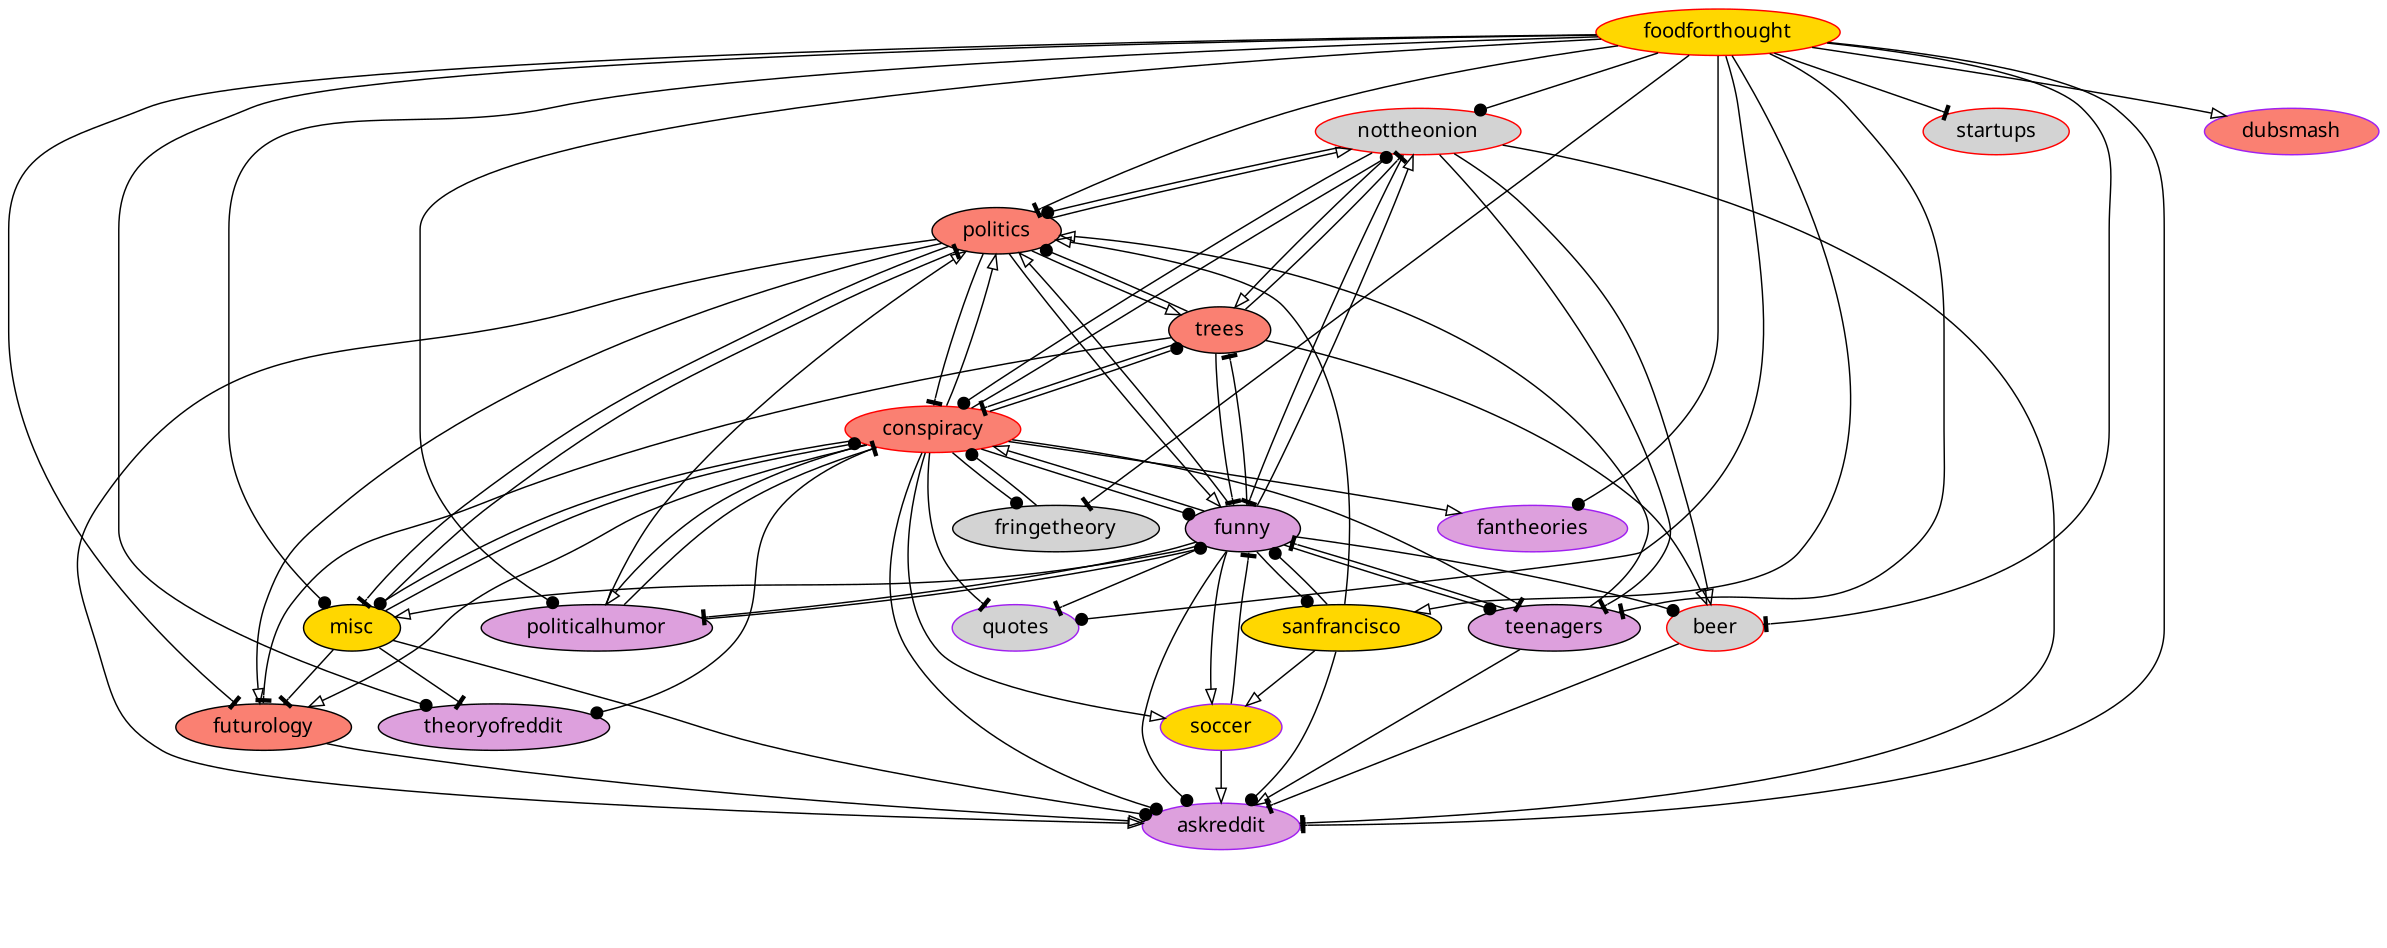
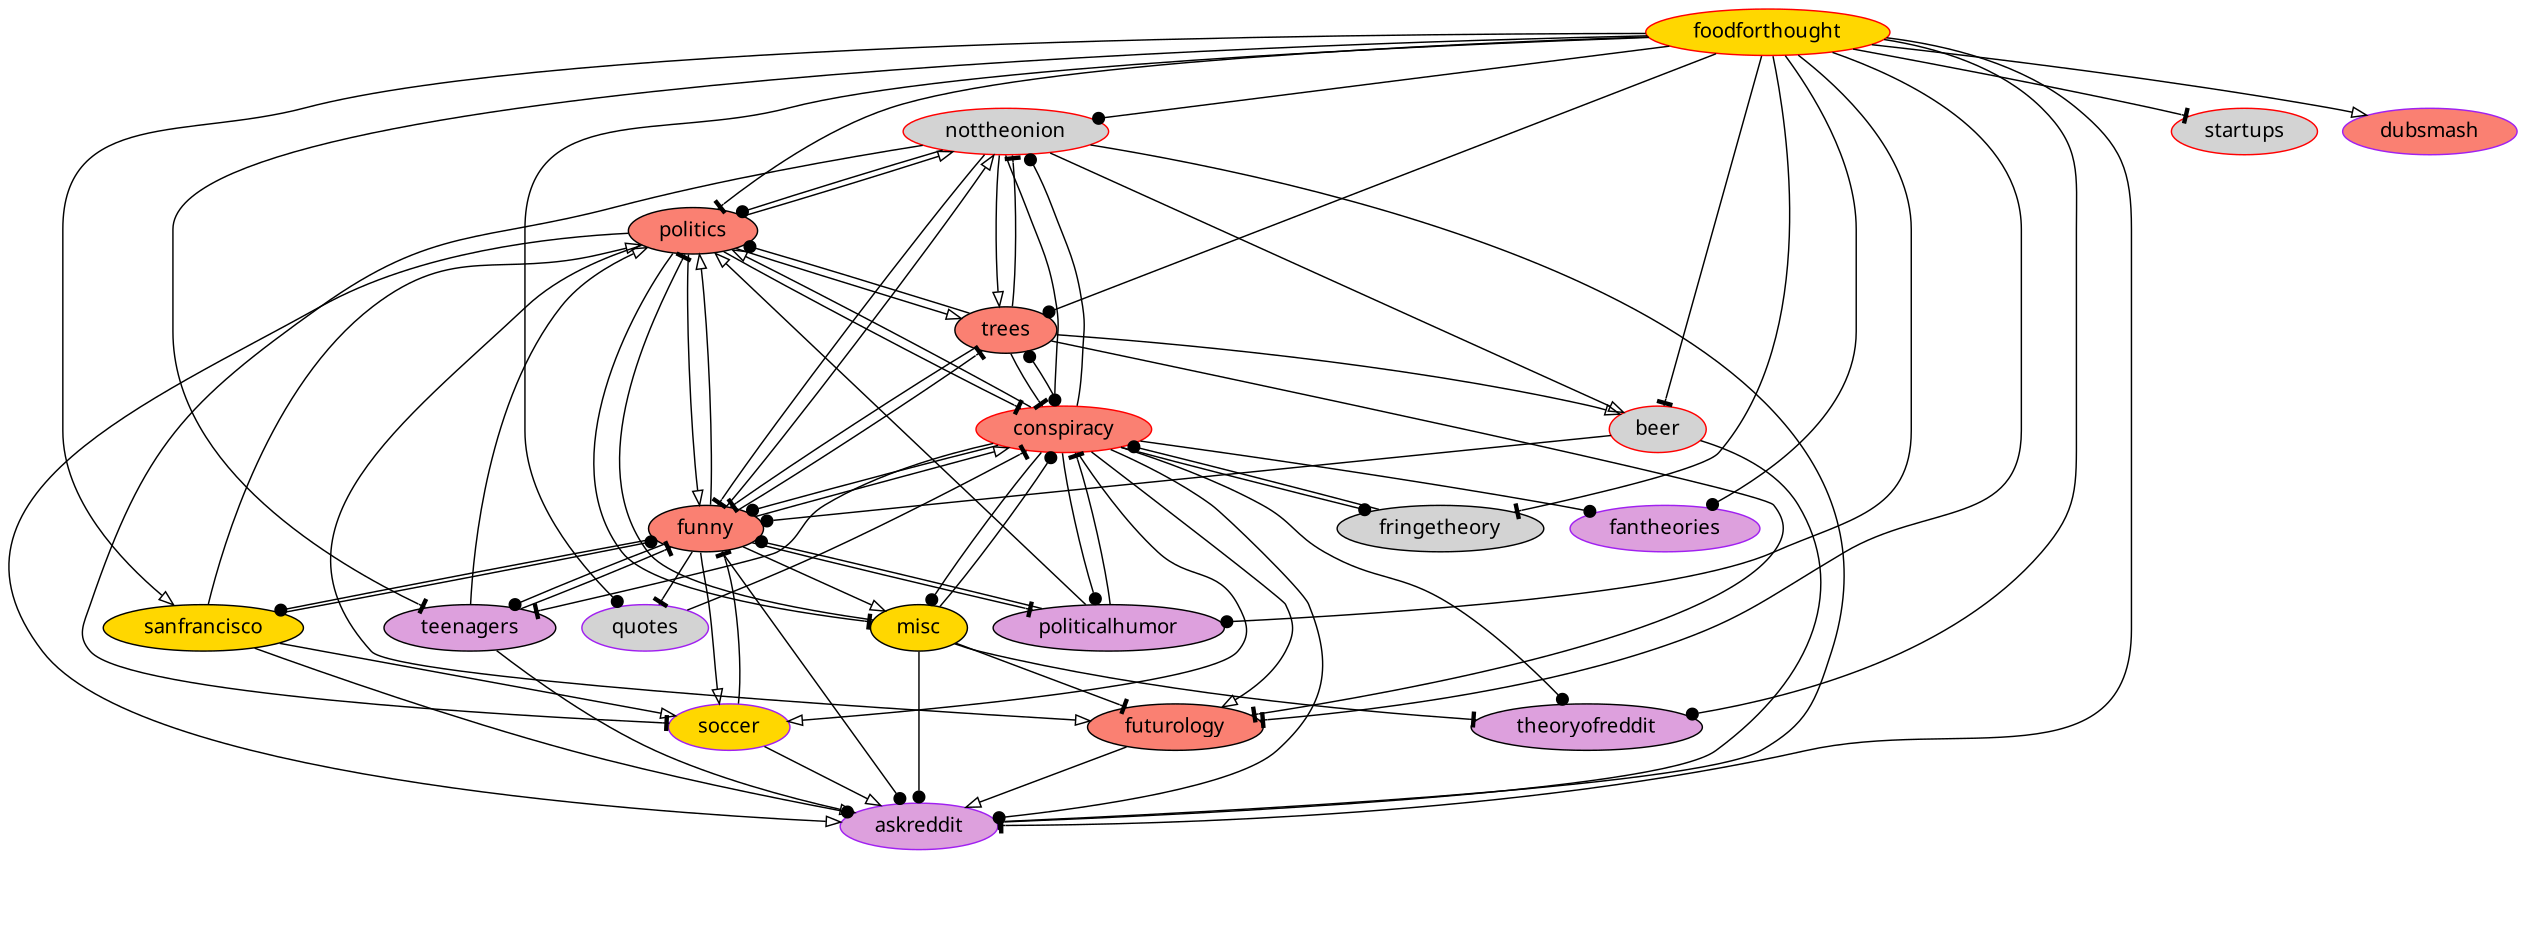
(683, 88) -> (1385, 182)
(1604, 372) -> (174, 433)
(1282, 483) -> (1363, 473)
(727, 497) -> (1075, 524)
(1243, 529) -> (706, 529)
(934, 535) -> (856, 537)
(1474, 565) -> (1150, 482)
